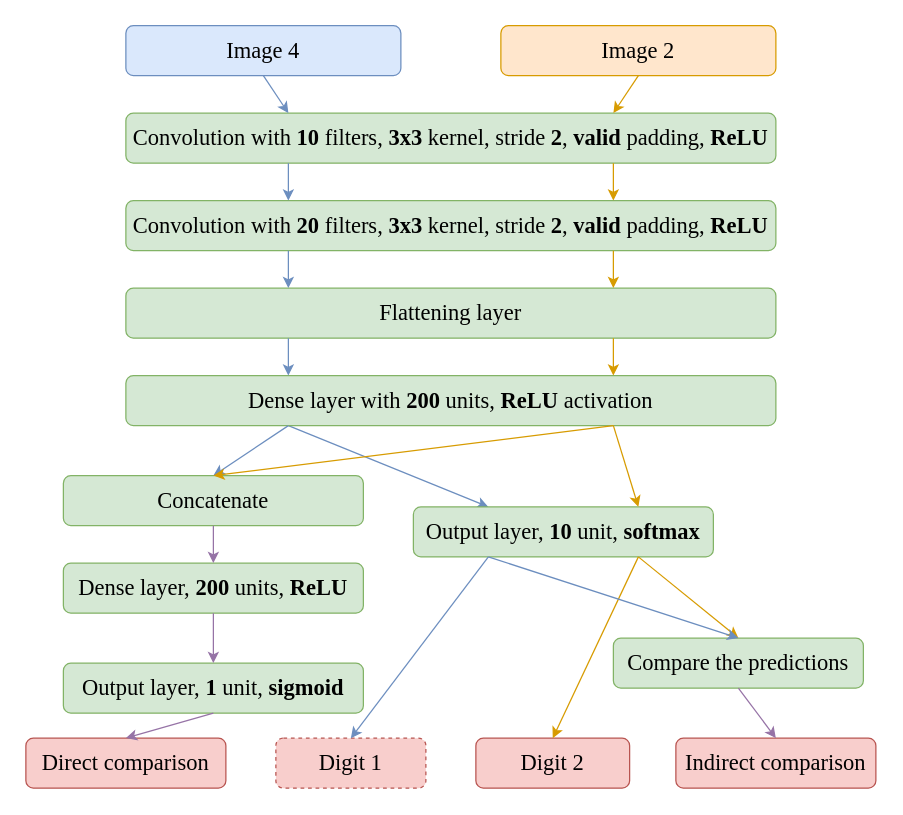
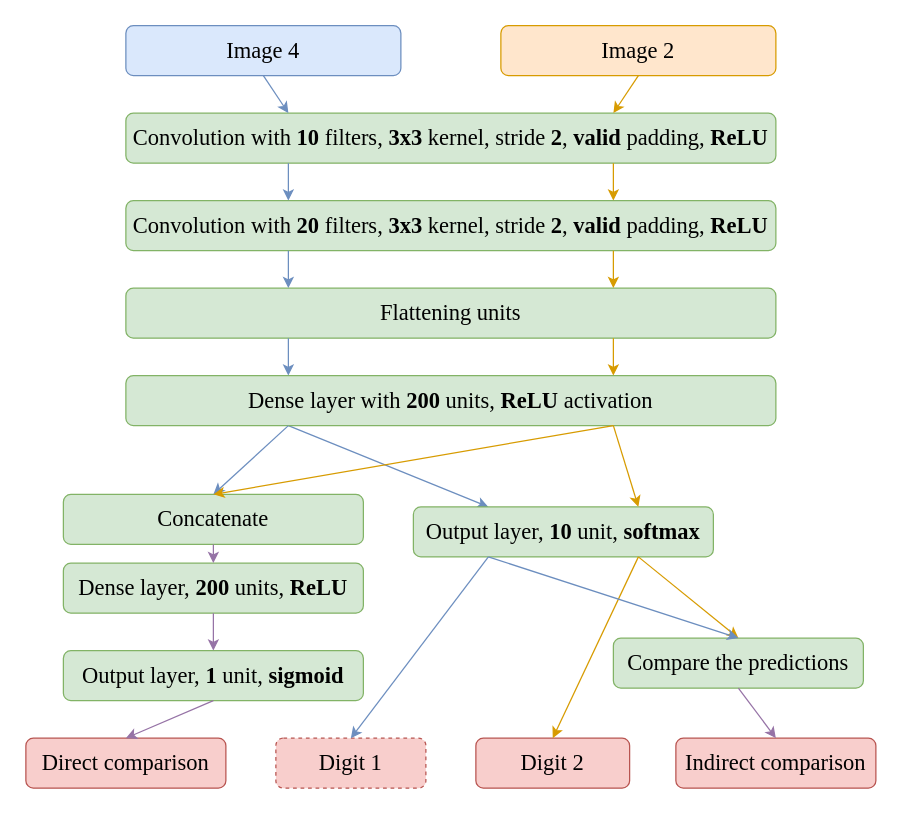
(451, 313) -> (451, 313)
(213, 501) -> (213, 519)
(213, 688) -> (213, 676)
